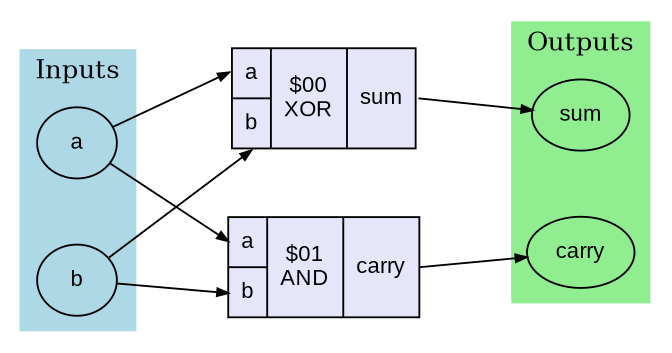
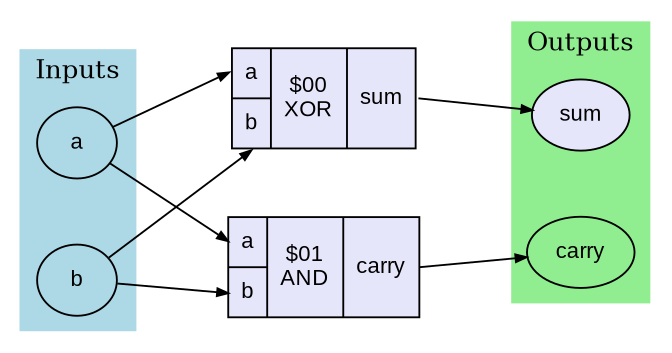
(581, 115) -> (581, 115)
